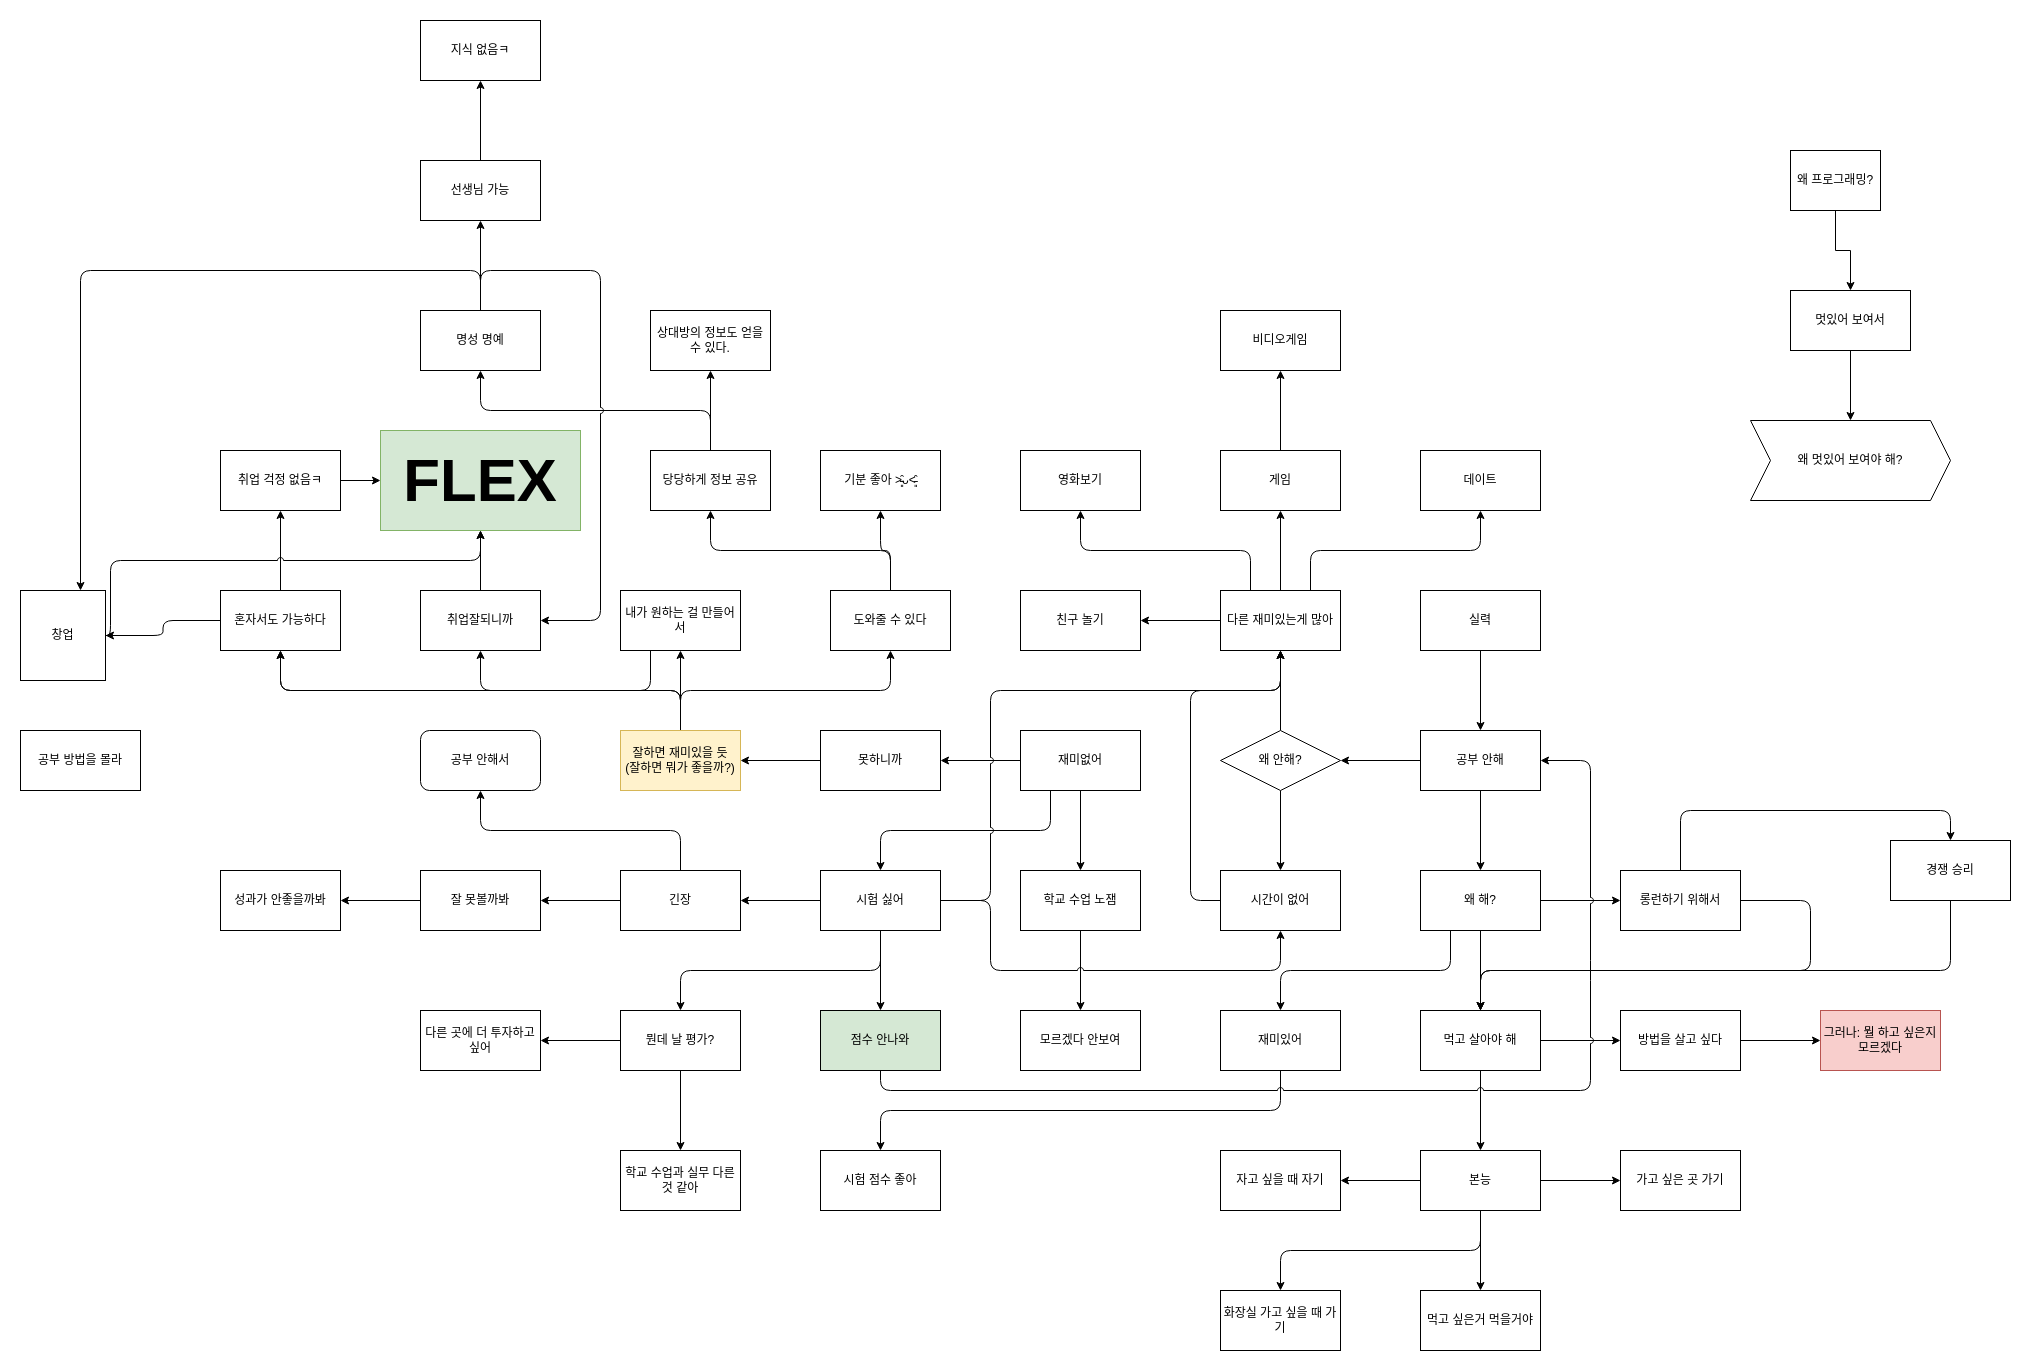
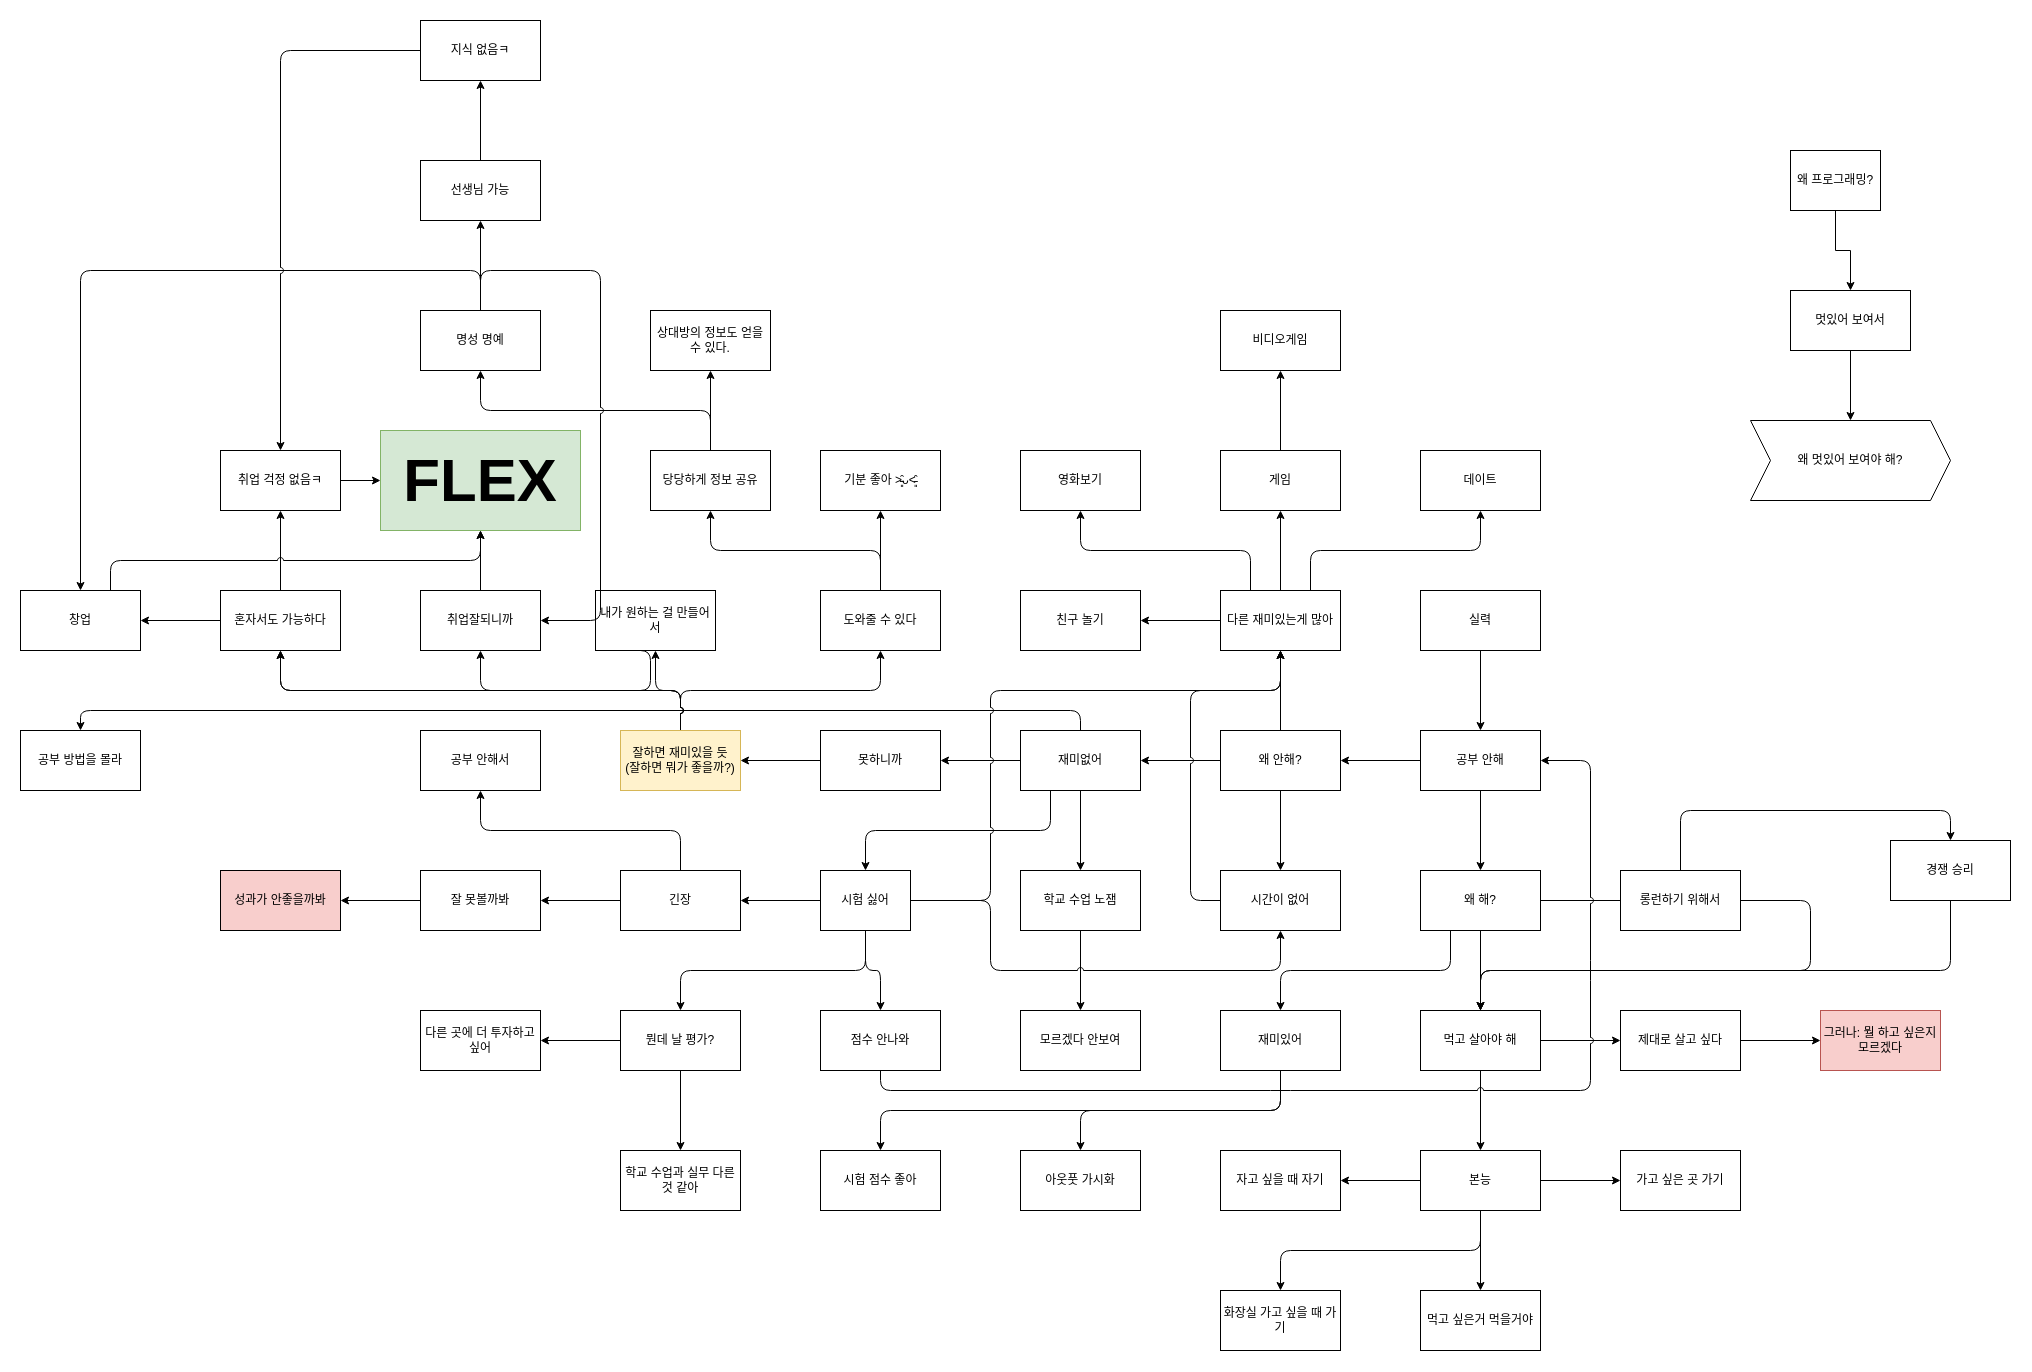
none -> (281, 185)
(681, 621) -> (656, 621)
(891, 621) -> (881, 621)
(63, 636) -> (81, 621)
none -> (583, 711)
(481, 761) -> (481, 761)
none -> (1184, 761)
(1281, 761) -> (1281, 761)
(281, 901) -> (281, 901)
(881, 901) -> (866, 901)
(1612, 901) -> (1615, 901)
(881, 1041) -> (881, 1041)
(1681, 1041) -> (1681, 1041)
none -> (1081, 1129)
none -> (1081, 1181)
